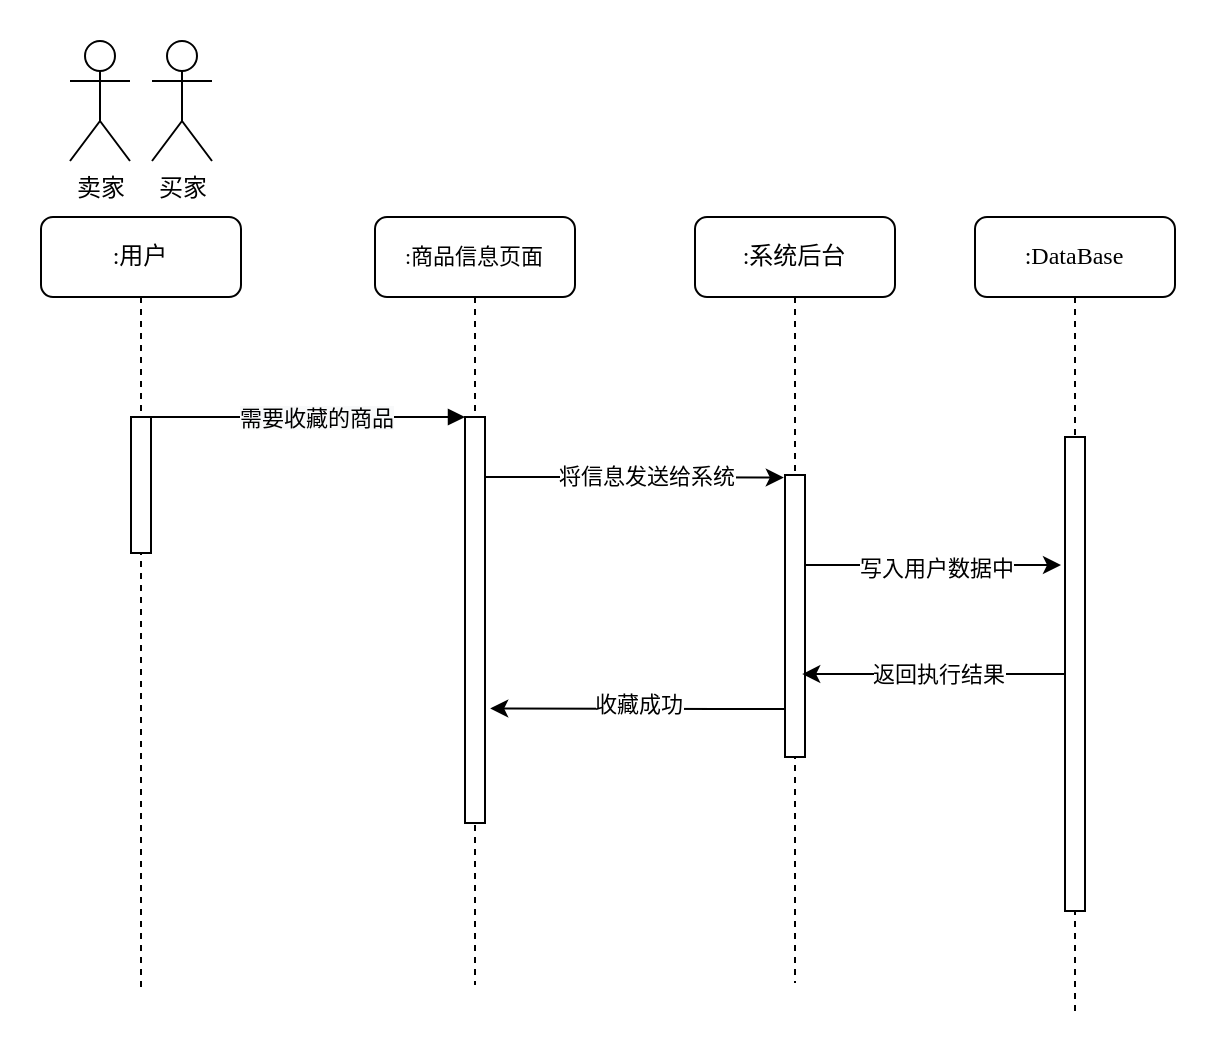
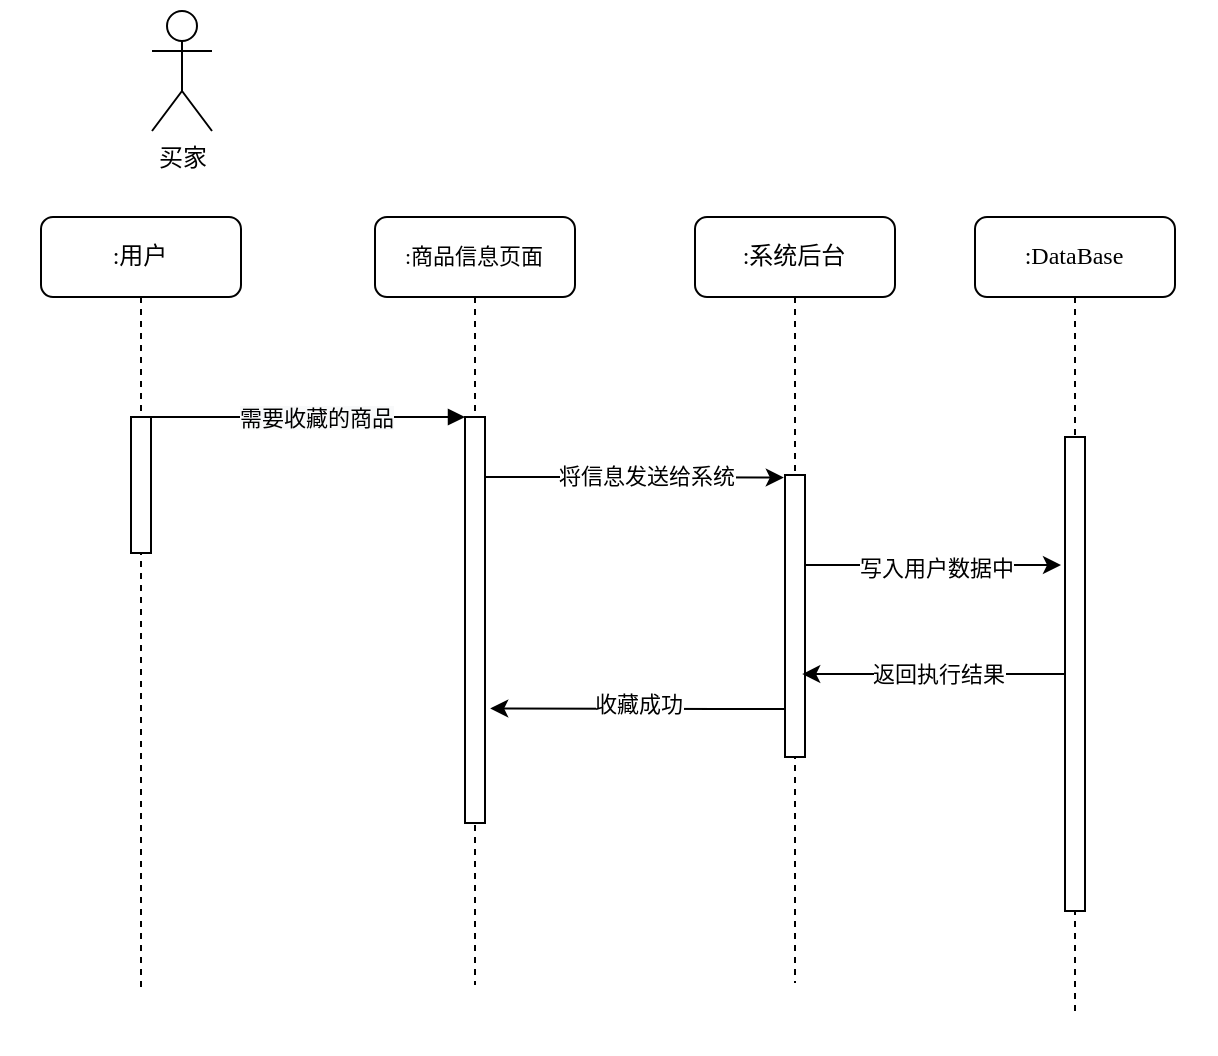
(100, 101) -> none
(182, 101) -> (182, 71)
